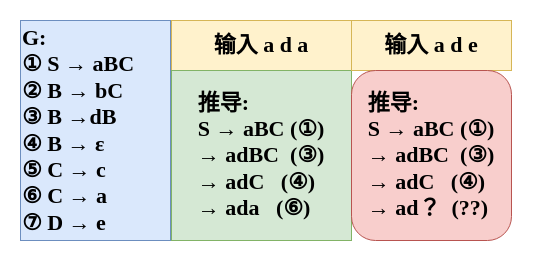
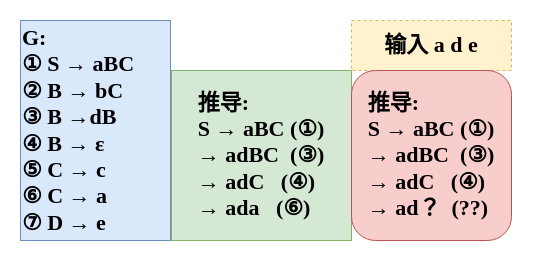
(262, 46) -> none
(432, 46) -> (432, 46)
